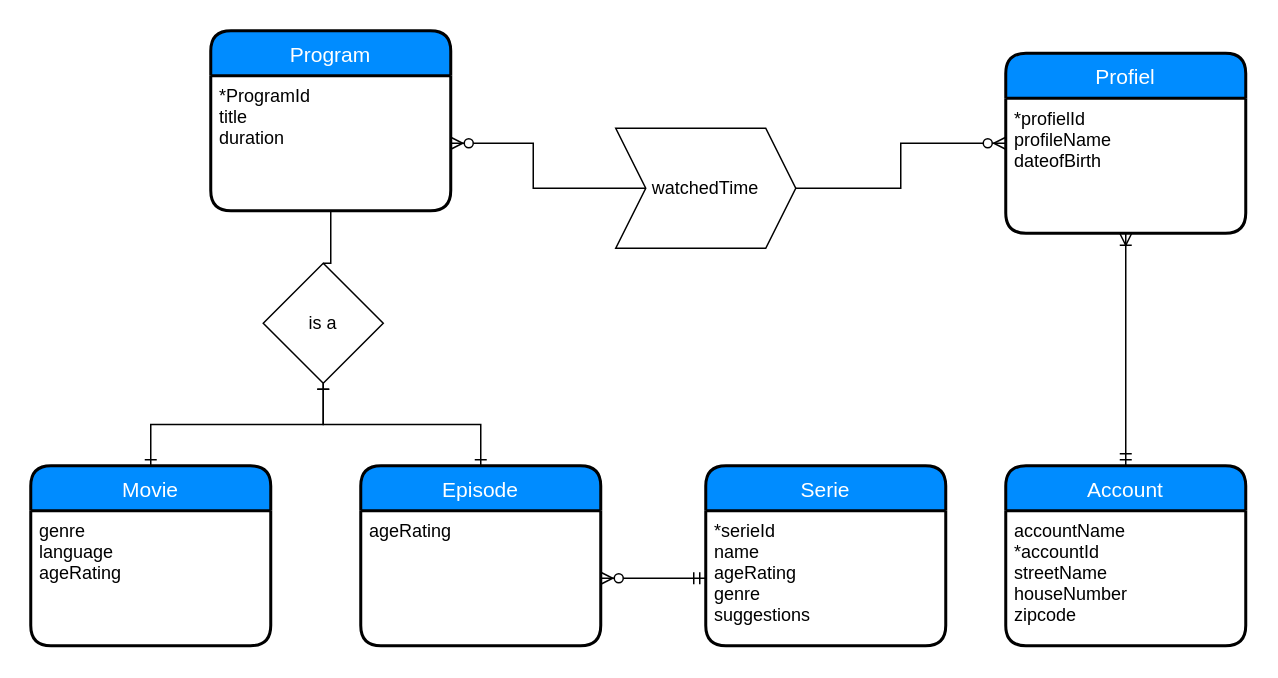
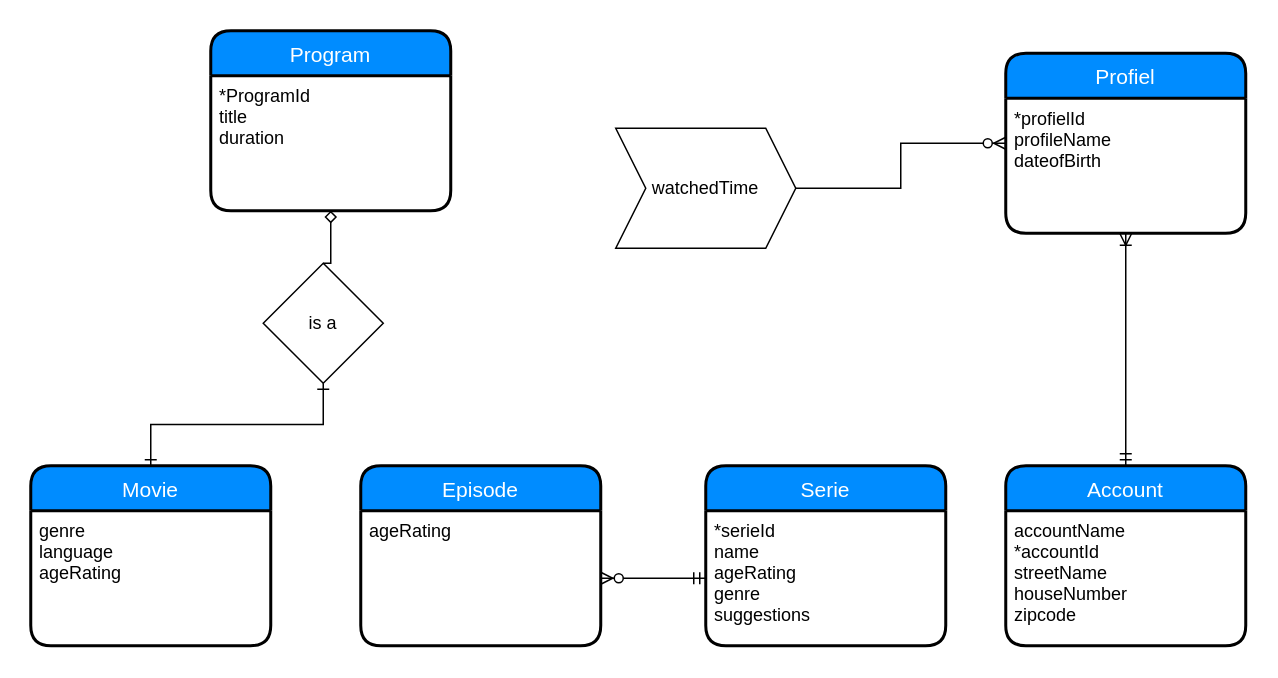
(533, 181) -> none
(331, 218) -> (331, 223)
(424, 425) -> none
